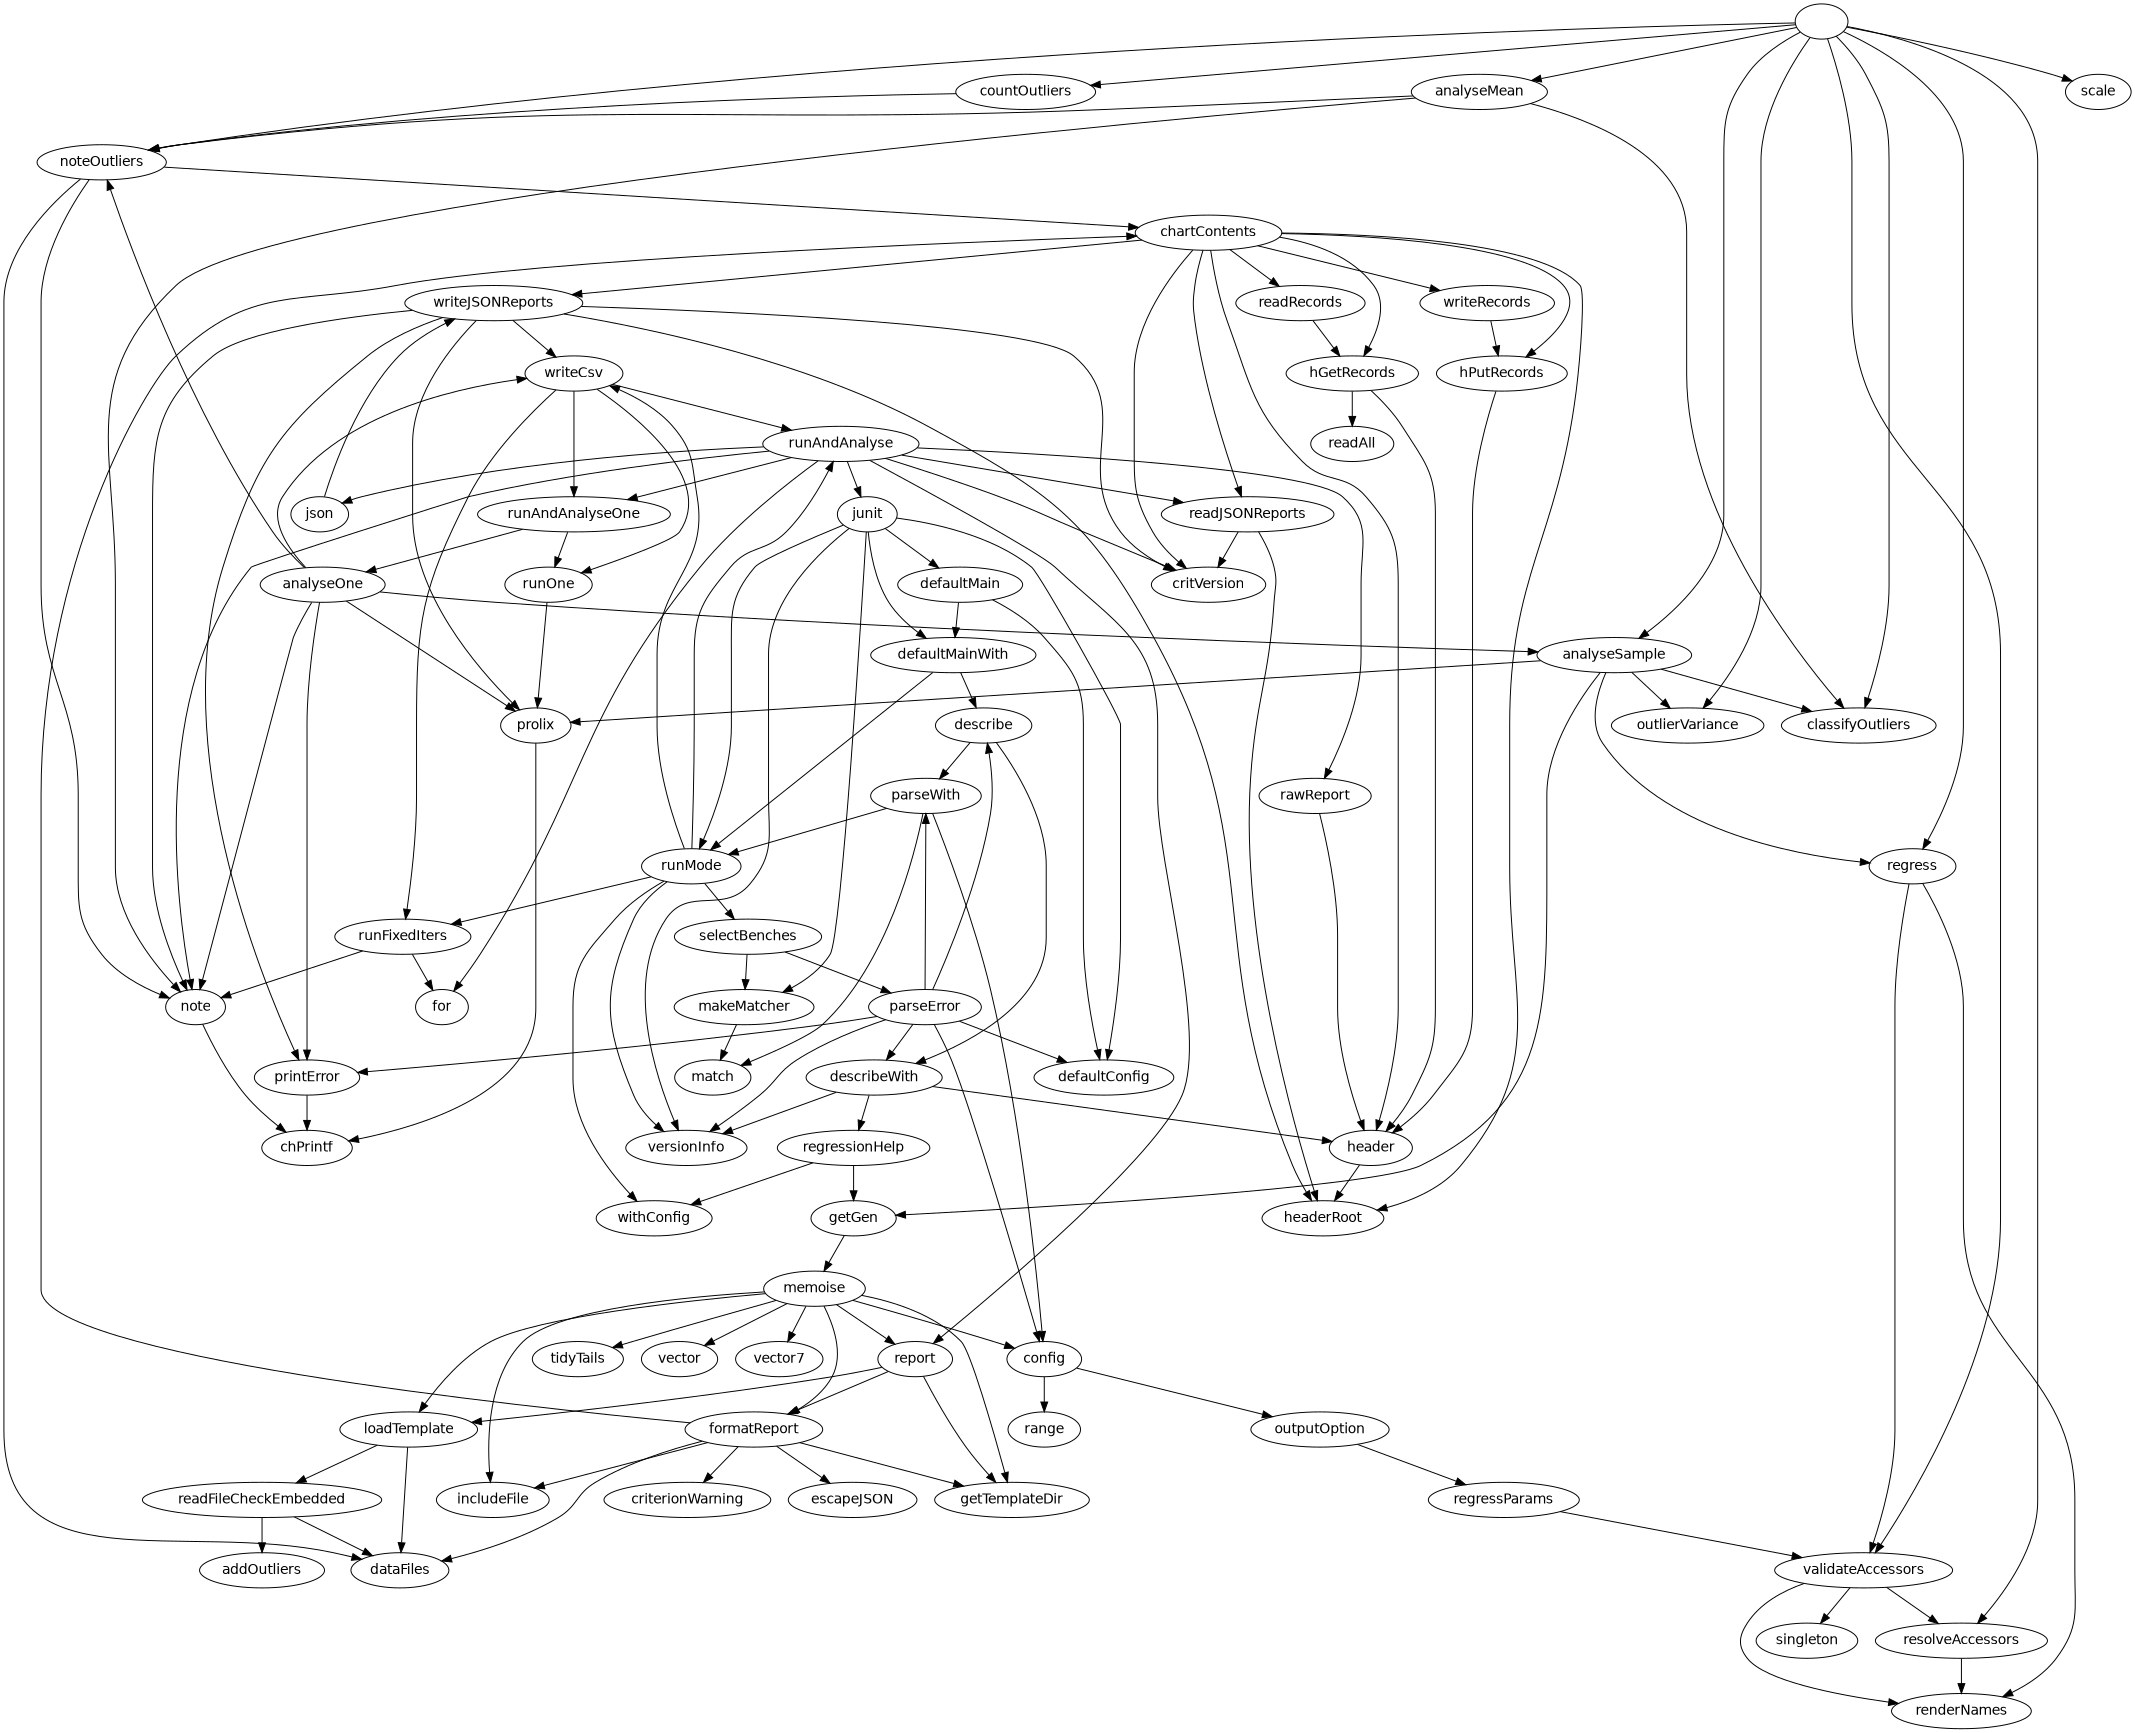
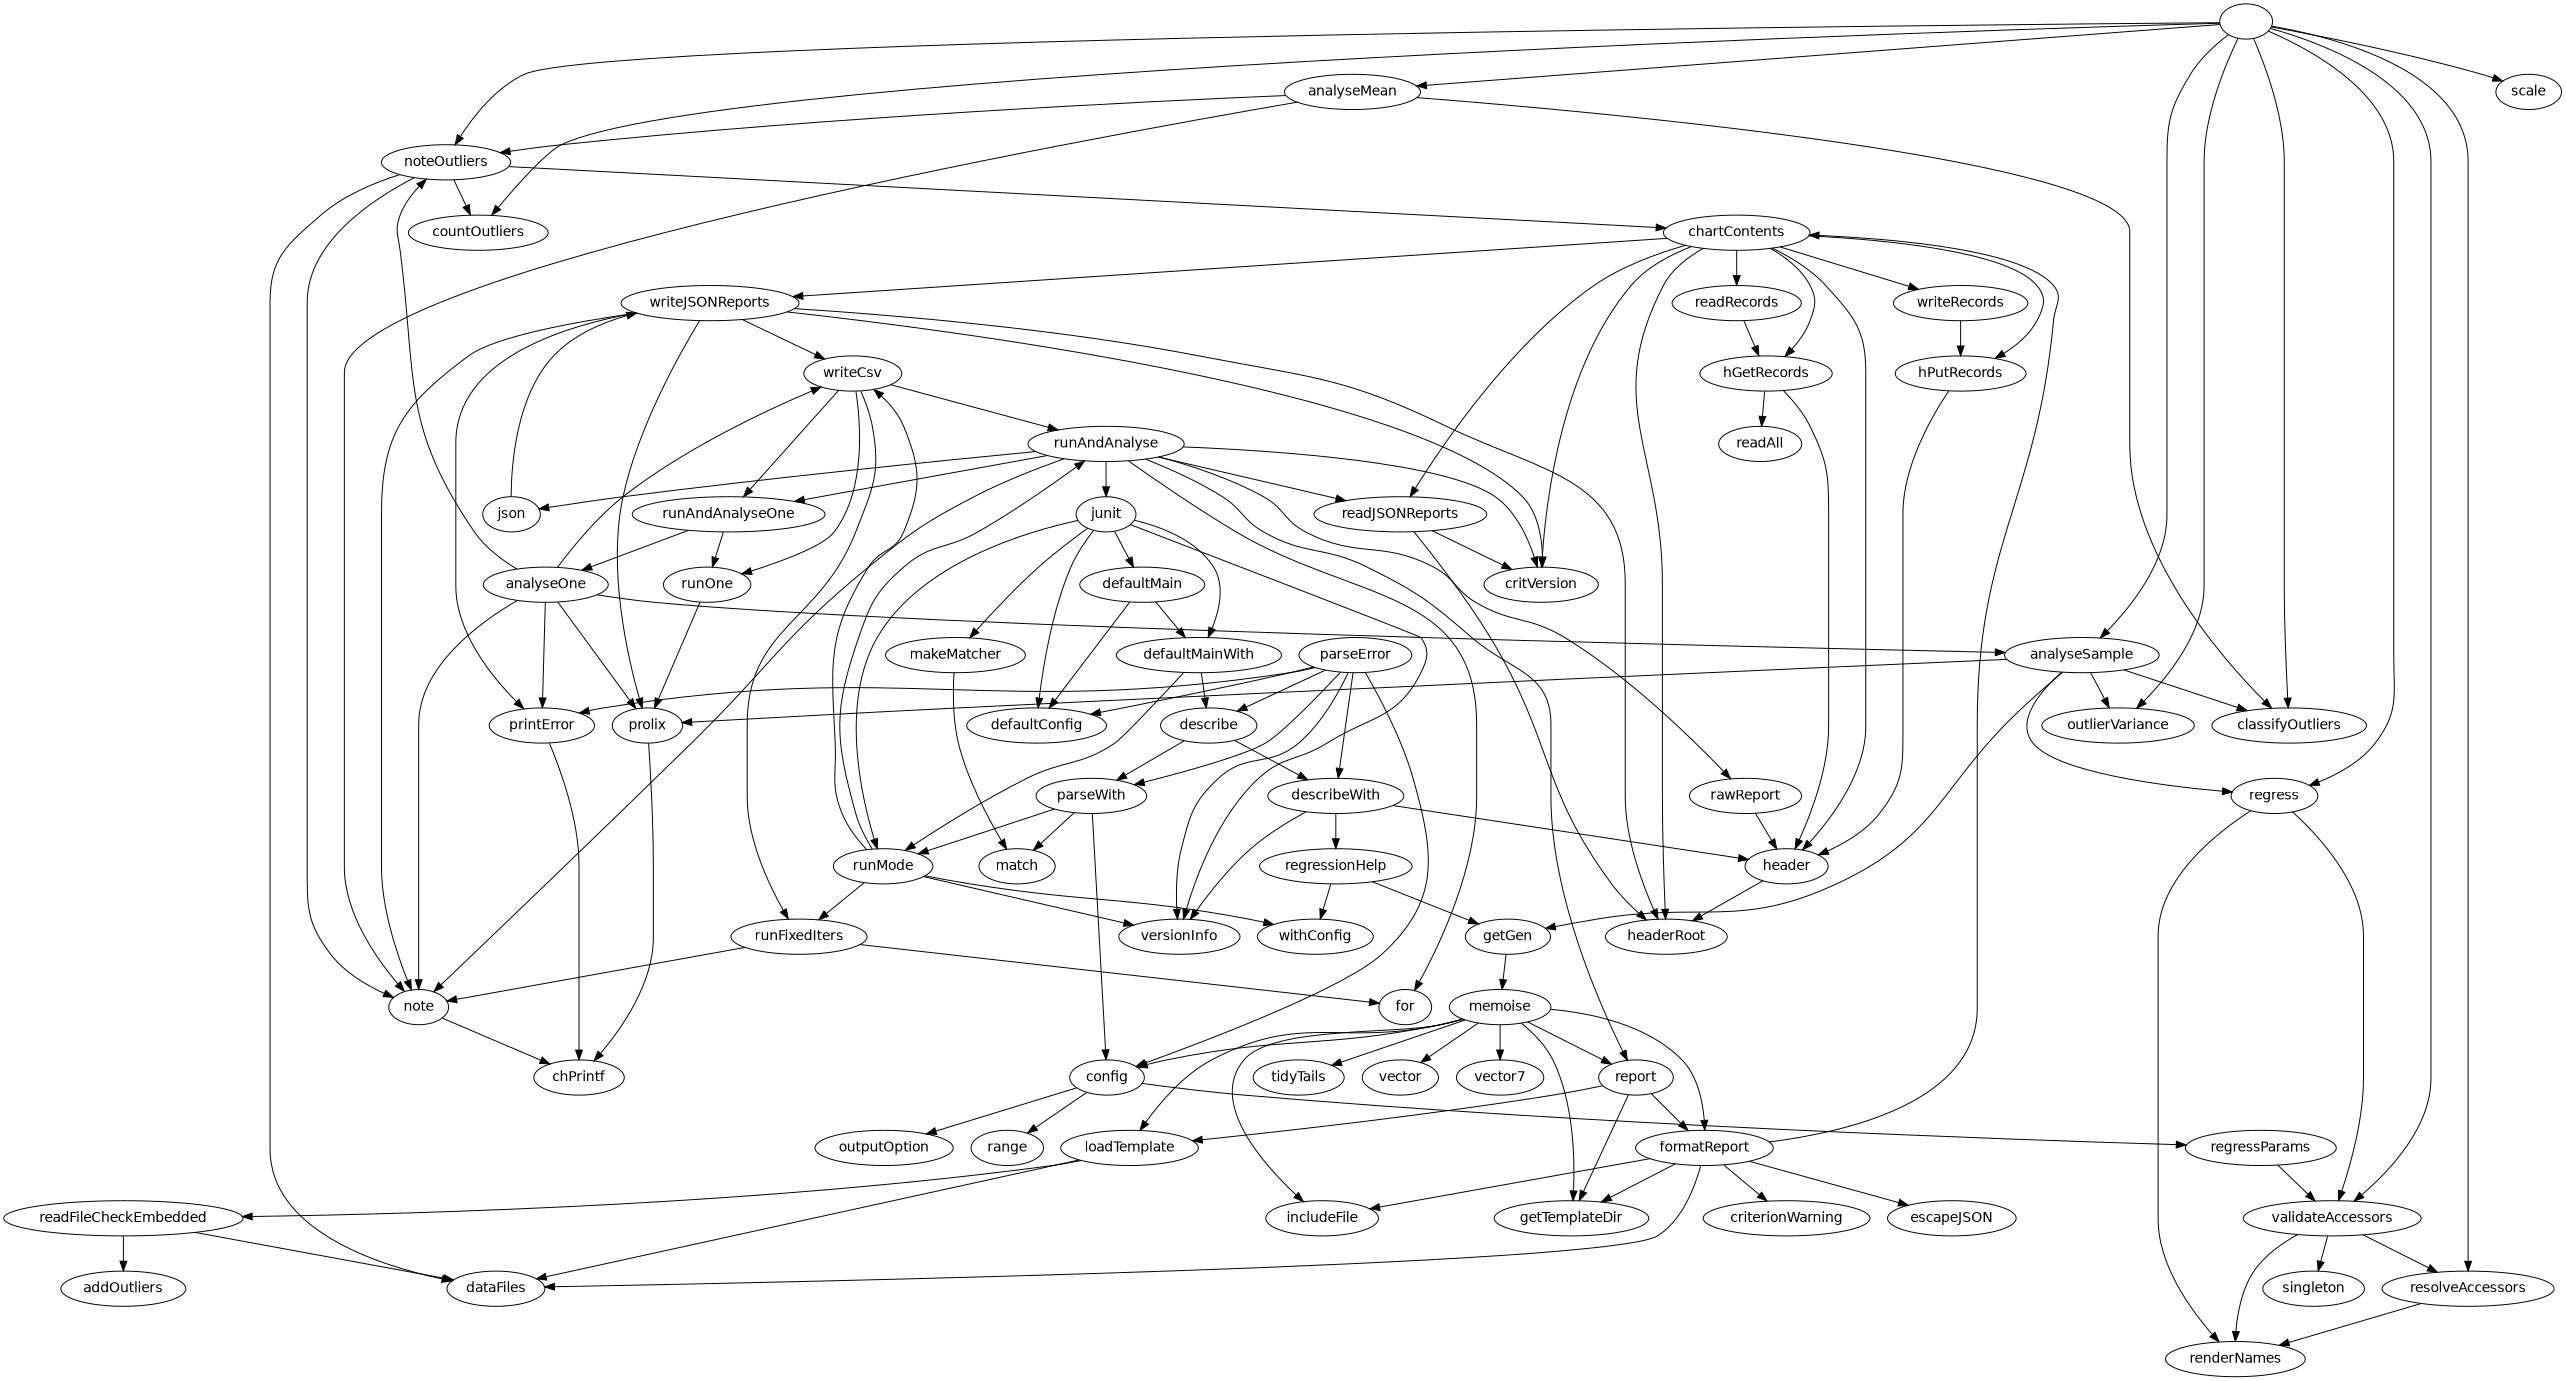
(556, 109) -> (460, 193)
(748, 937) -> none
(1407, 1463) -> (1659, 1123)
